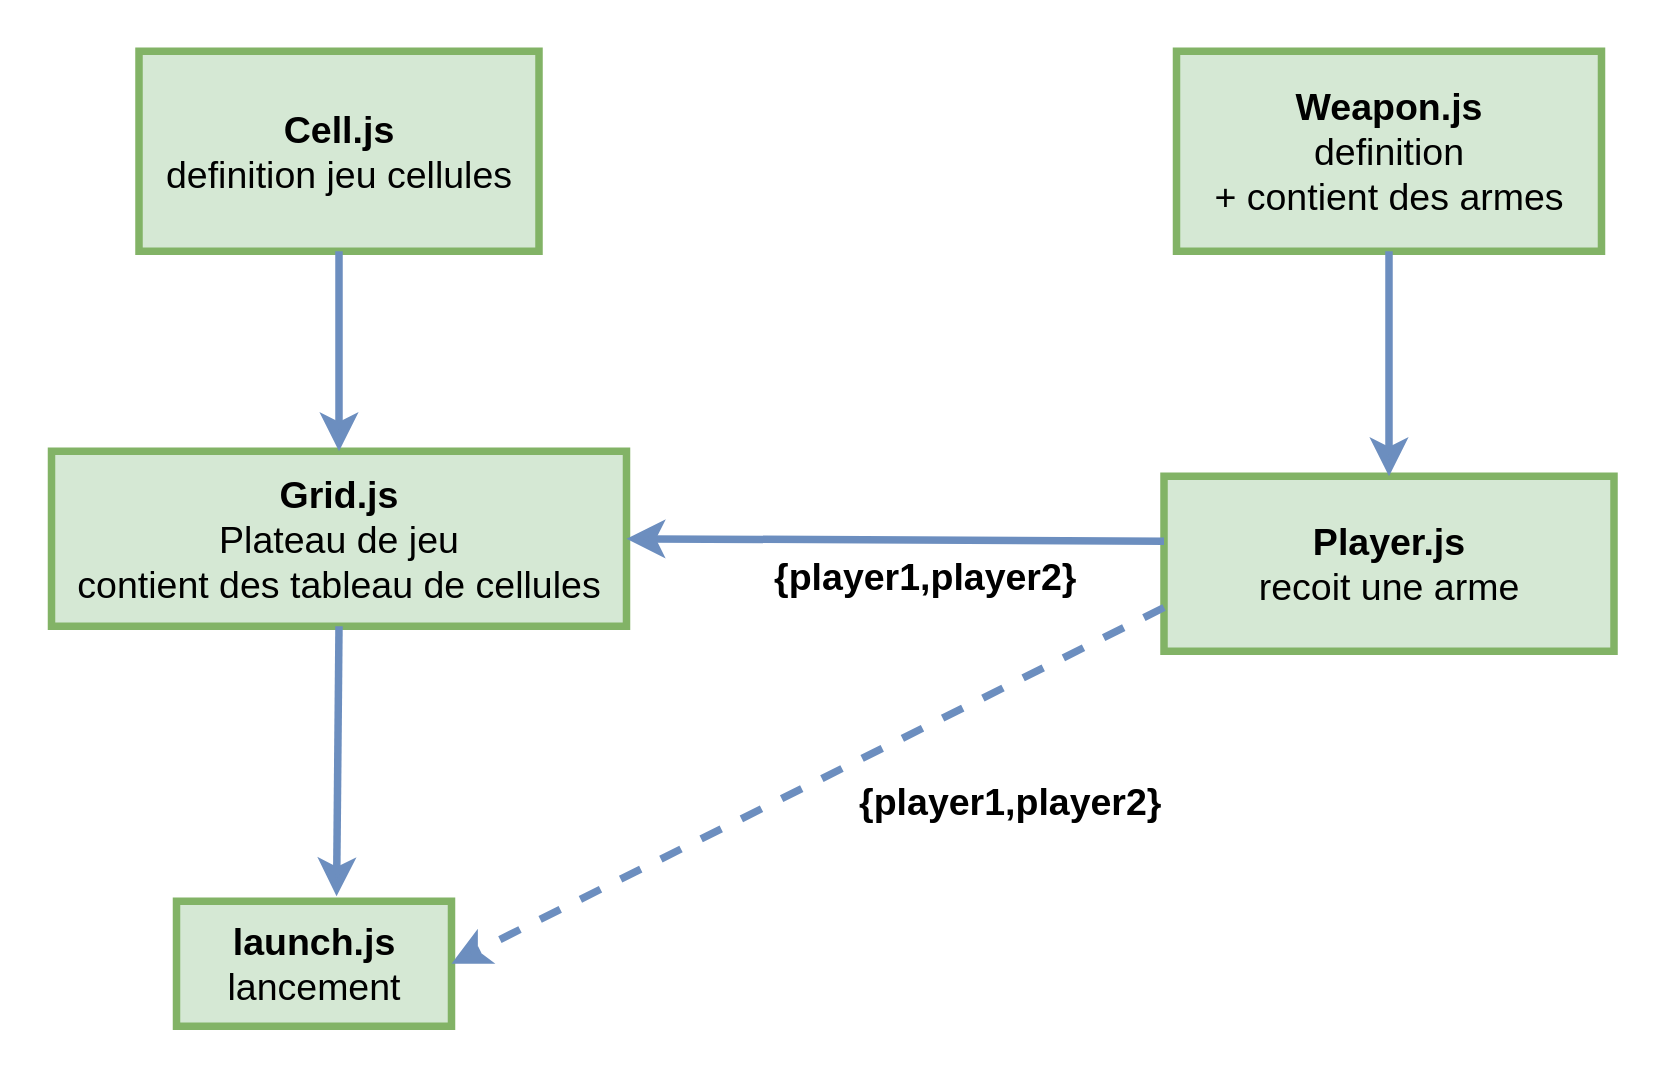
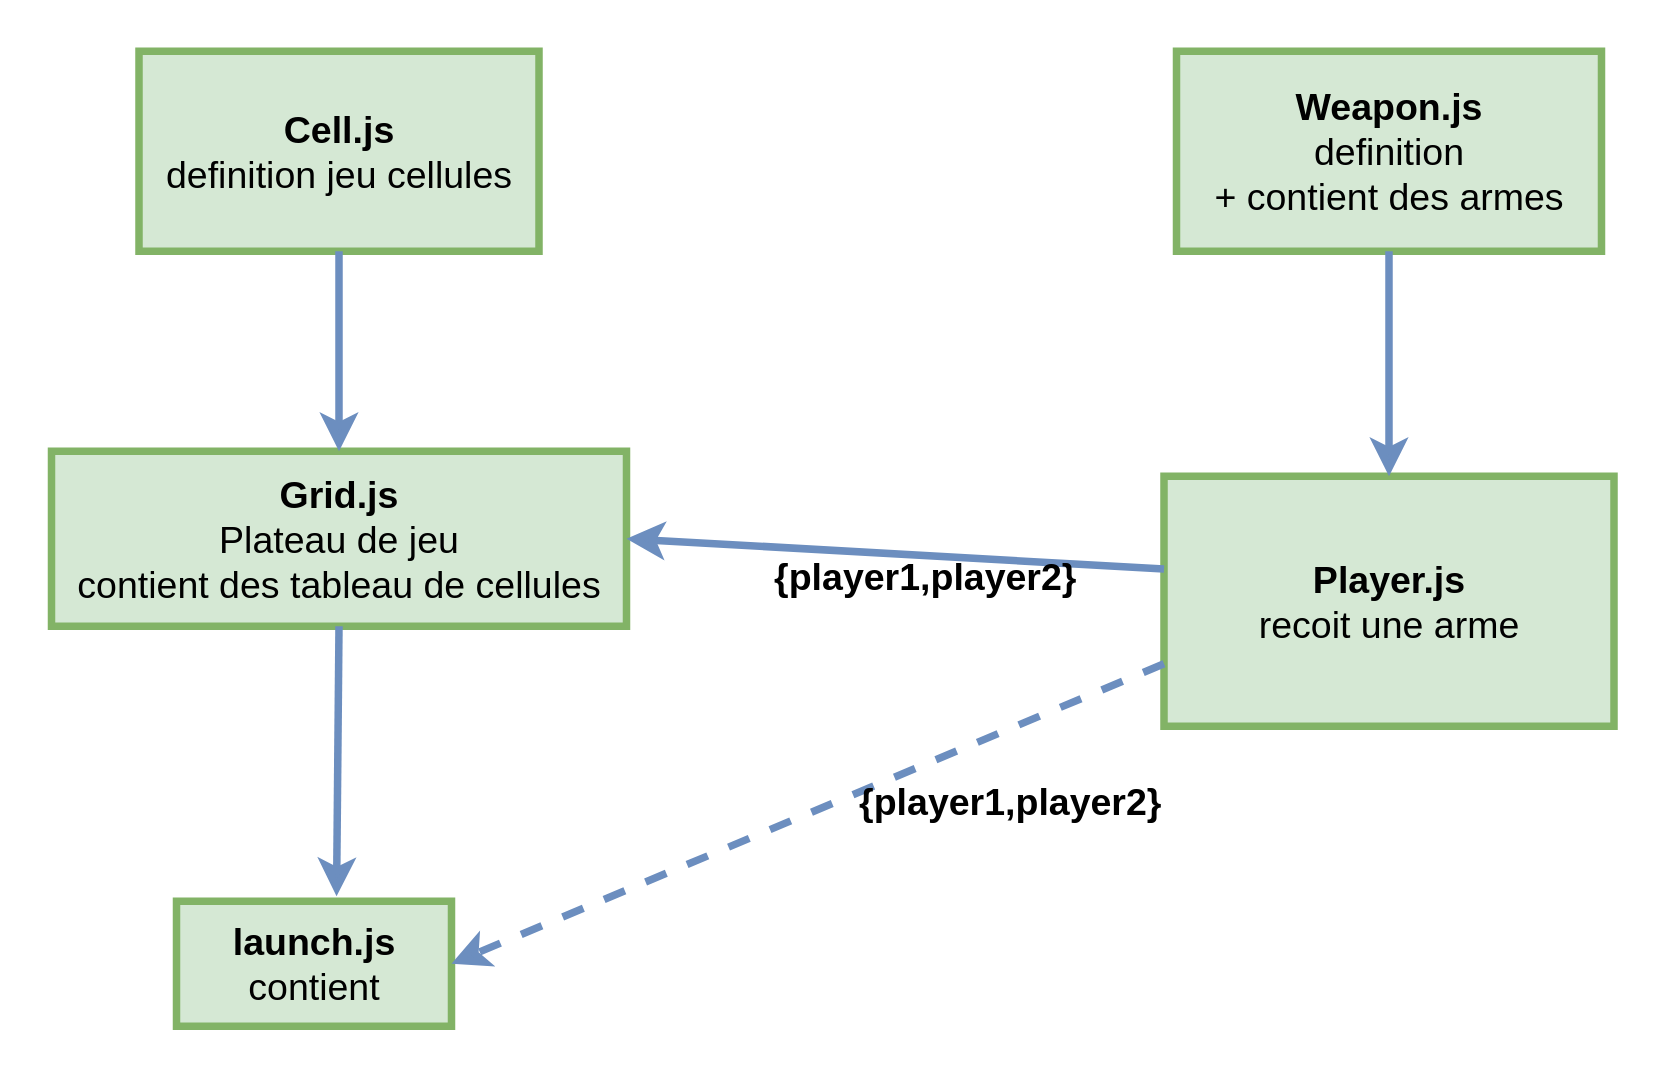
(1389, 564) -> (1389, 601)
(315, 964) -> (315, 964)
